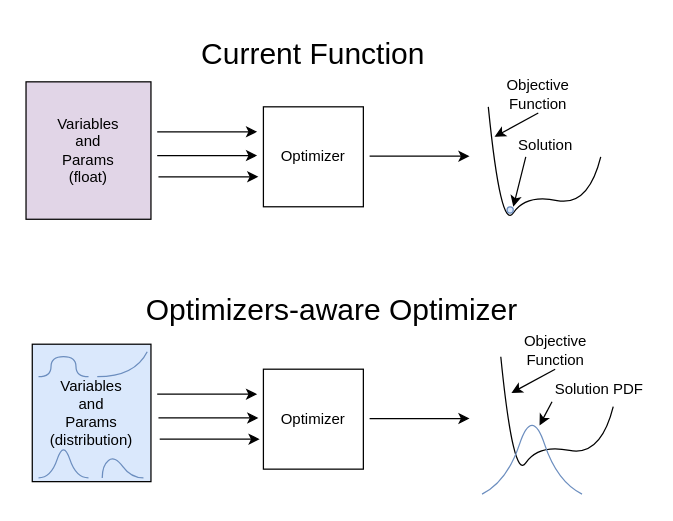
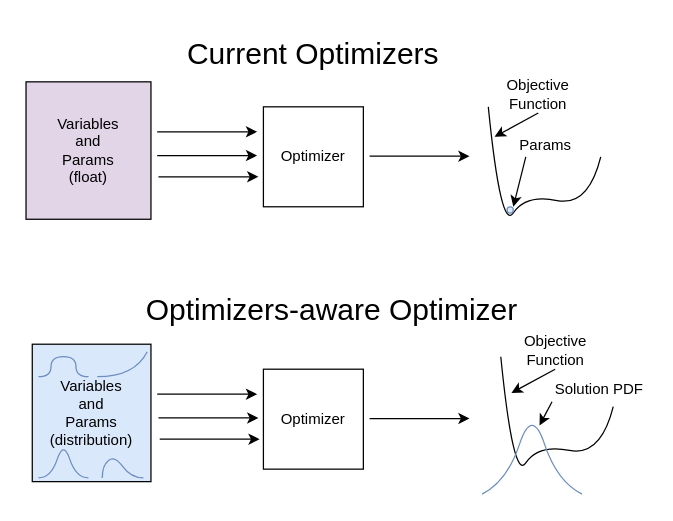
(313, 54) -> (313, 54)
(546, 146) -> (546, 146)
